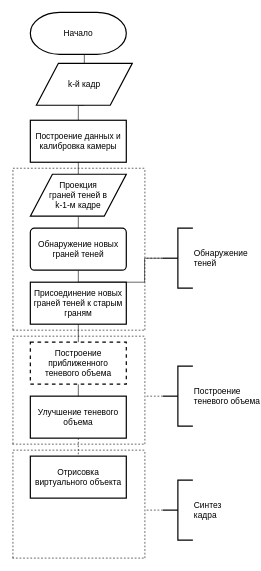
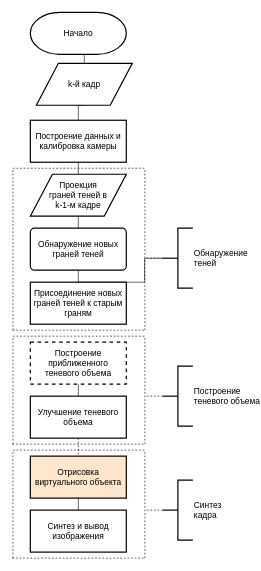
(78, 333) -> none
(78, 477) -> (78, 477)
none -> (78, 504)
none -> (78, 531)
